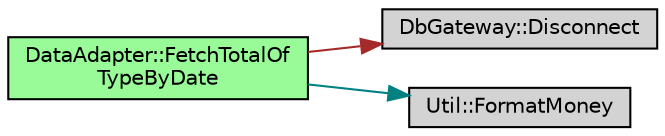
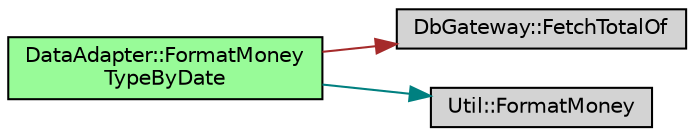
(520, 29) -> (541, 29)
(158, 68) -> (165, 68)
